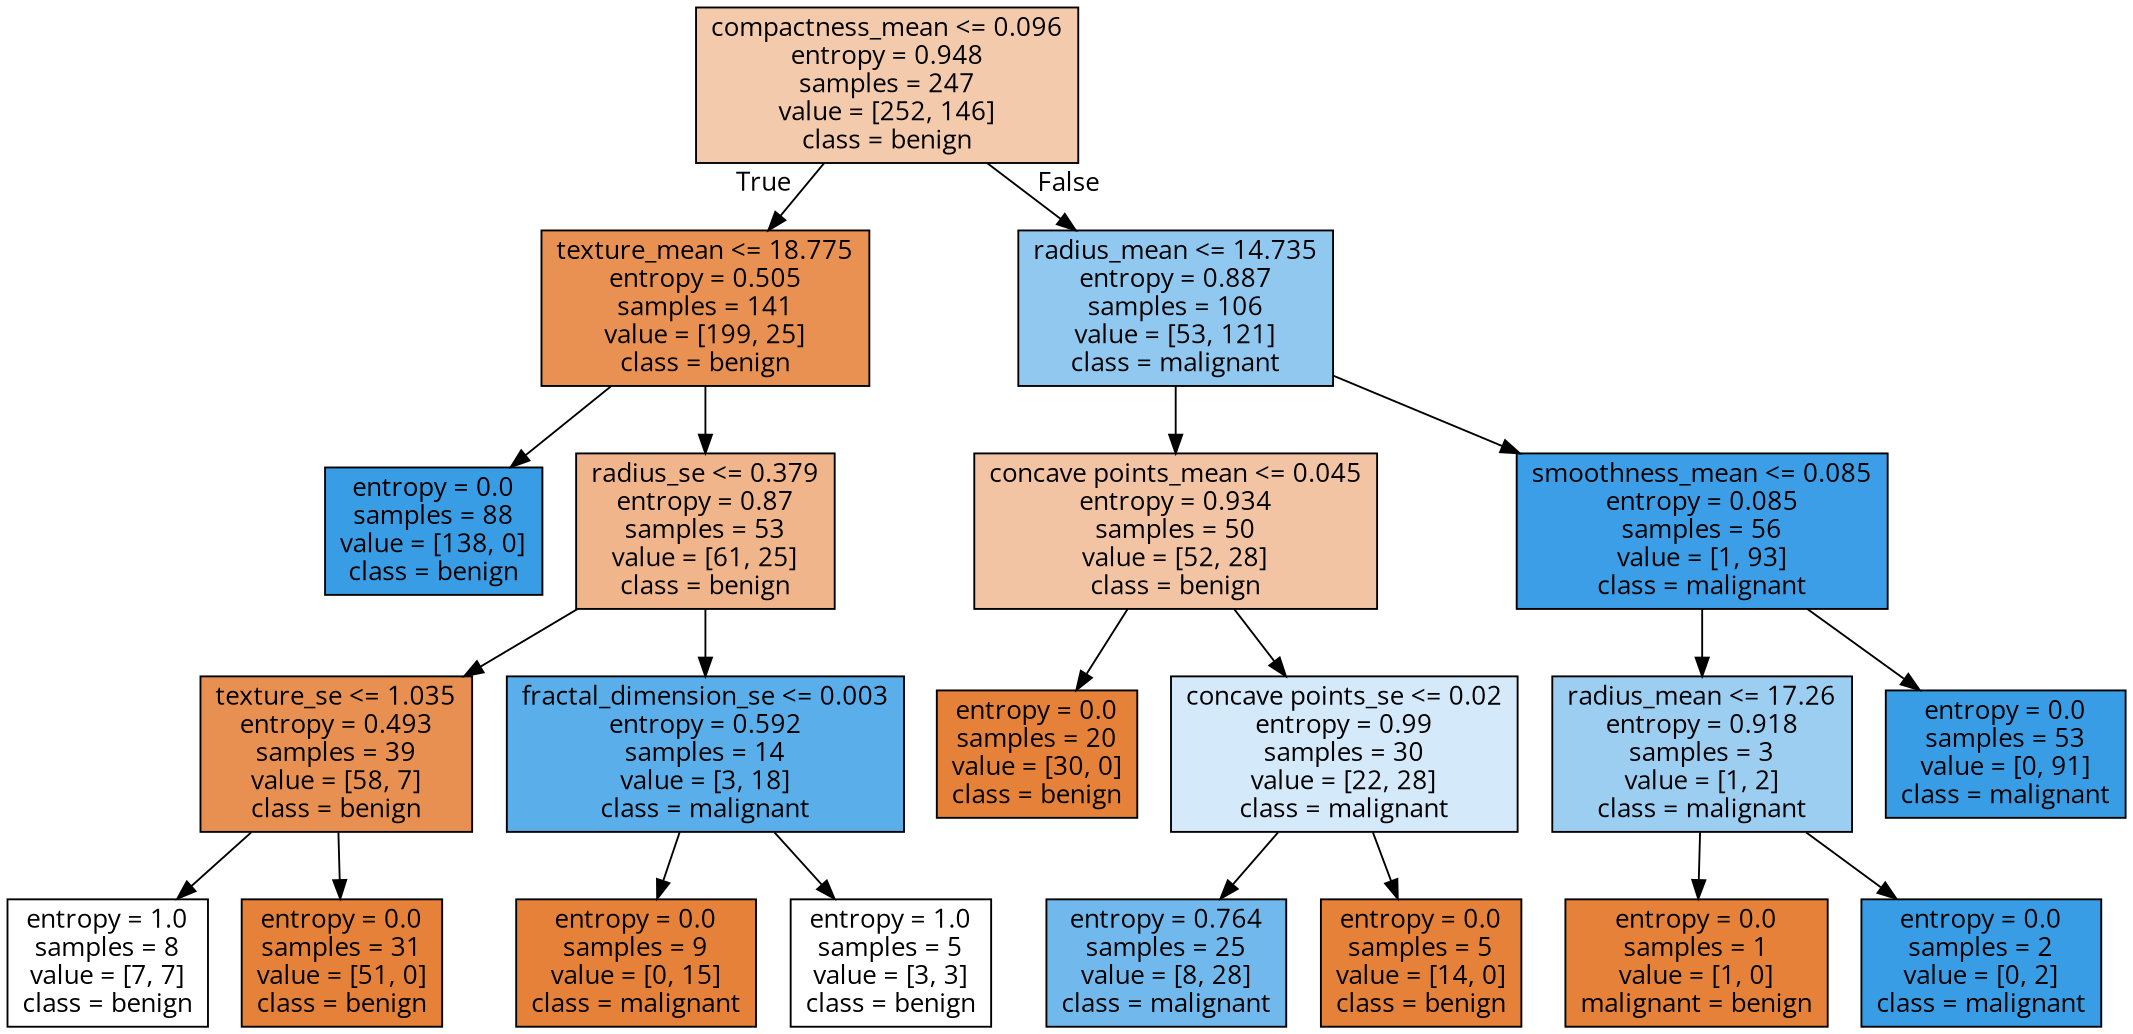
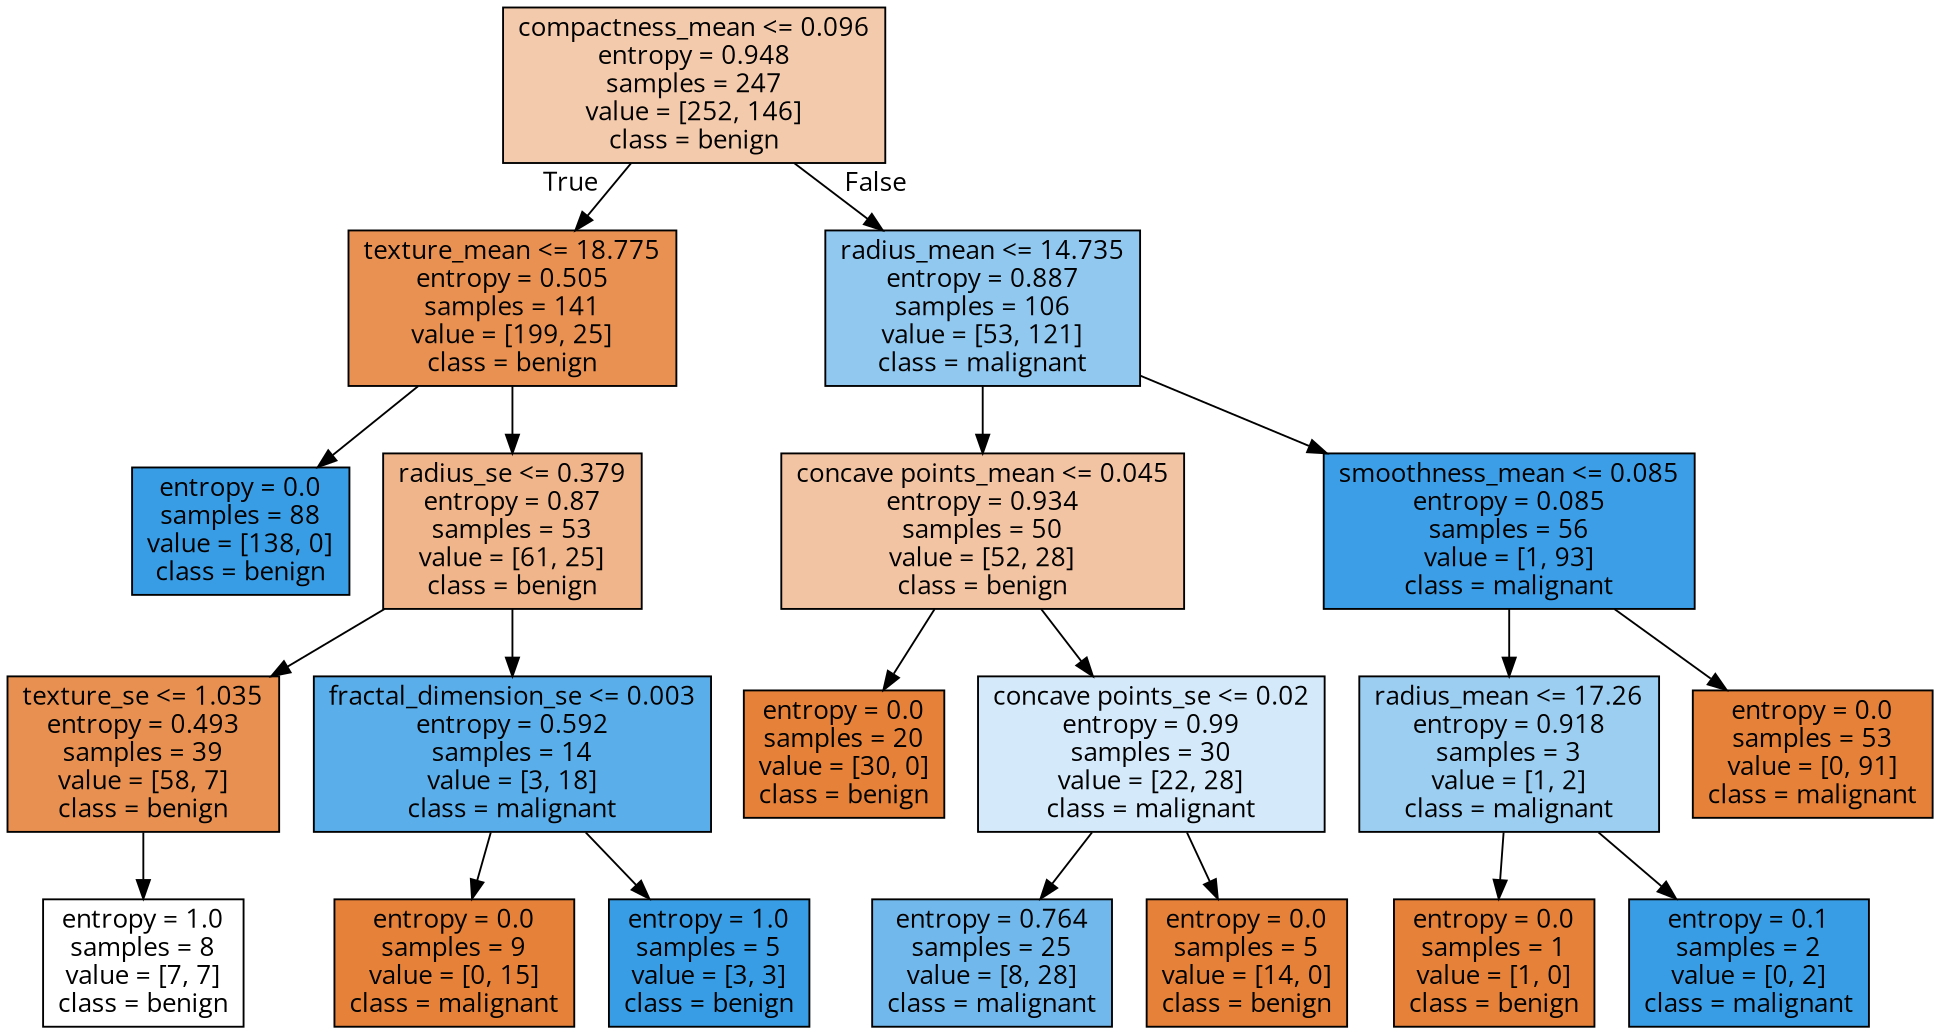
(2006, 754) -> (1813, 754)
(342, 963) -> none
(891, 963) -> (709, 963)
(1697, 963) -> (1494, 963)
(1981, 963) -> (1749, 963)
